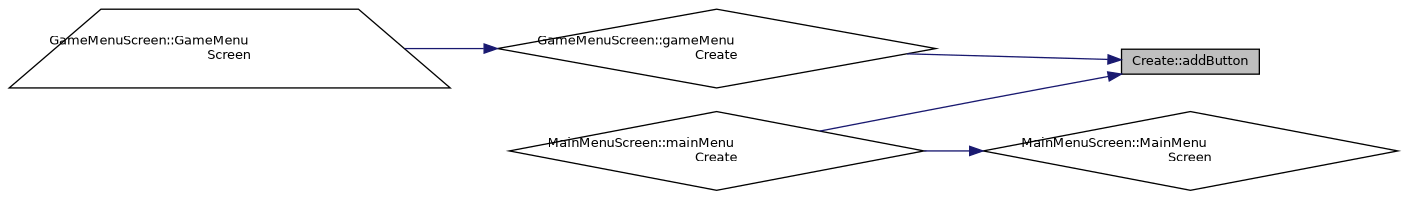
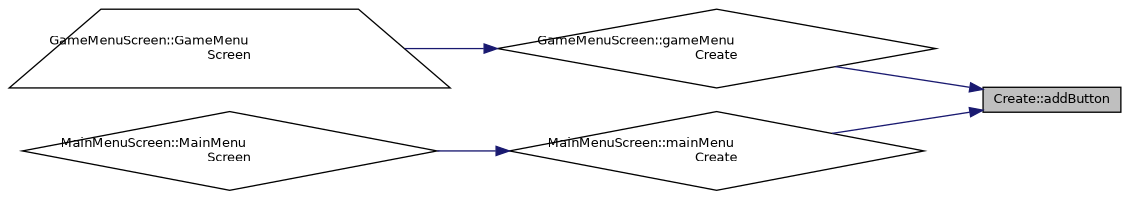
(947, 151) -> (467, 151)
